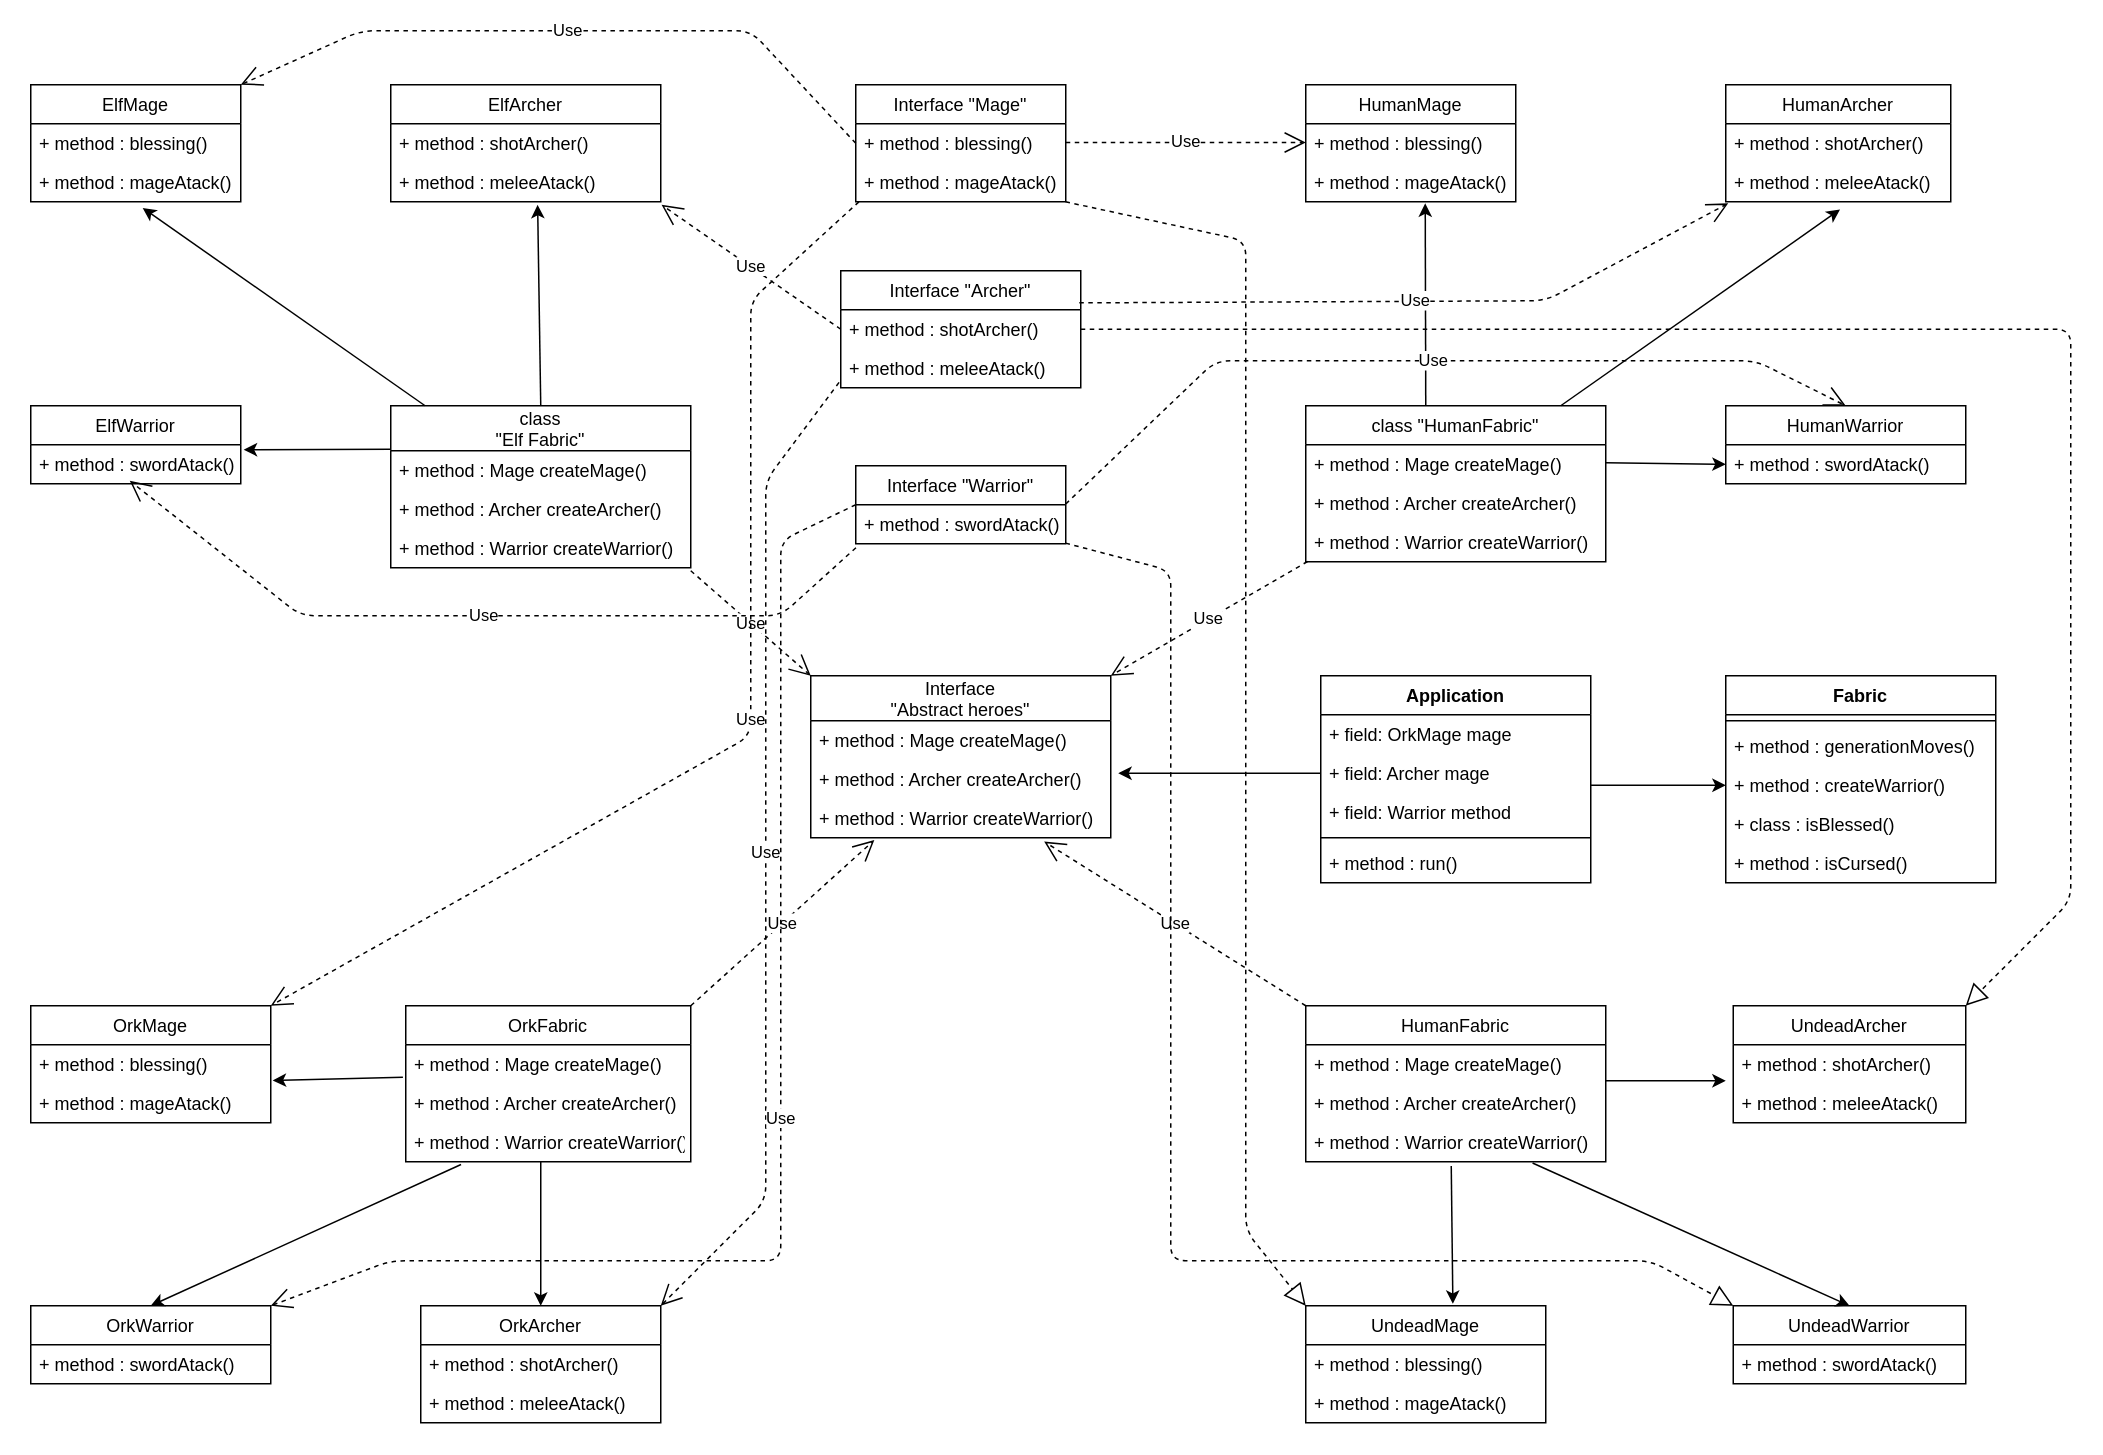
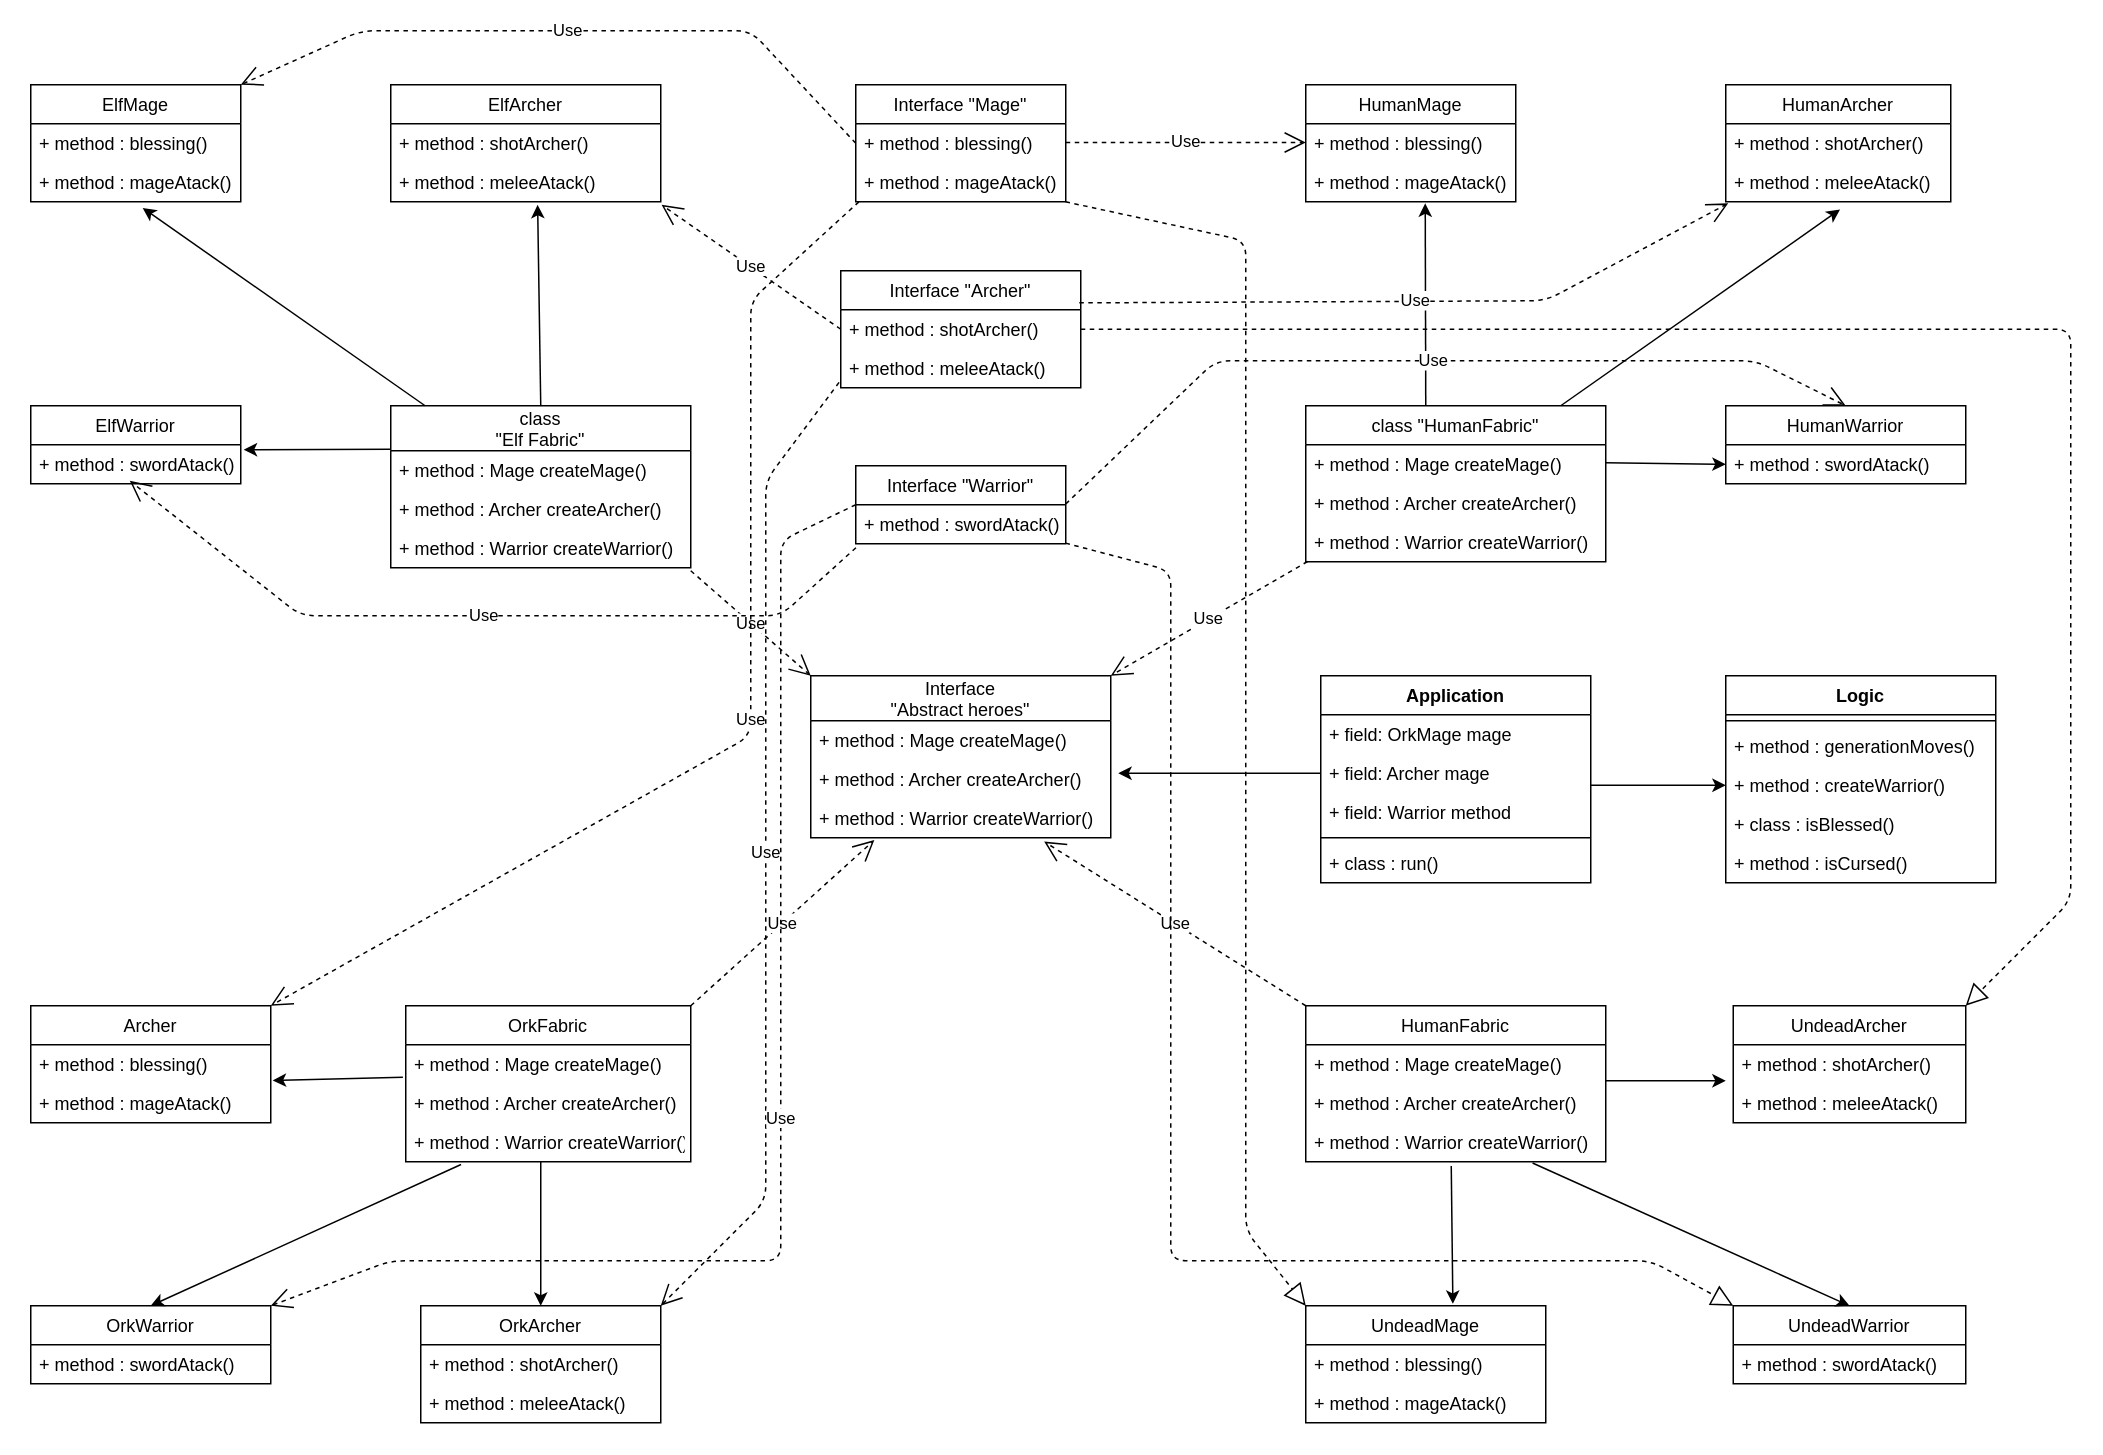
(1860, 696) -> (1860, 696)
(1400, 864) -> (1393, 864)
(150, 1026) -> (150, 1026)
